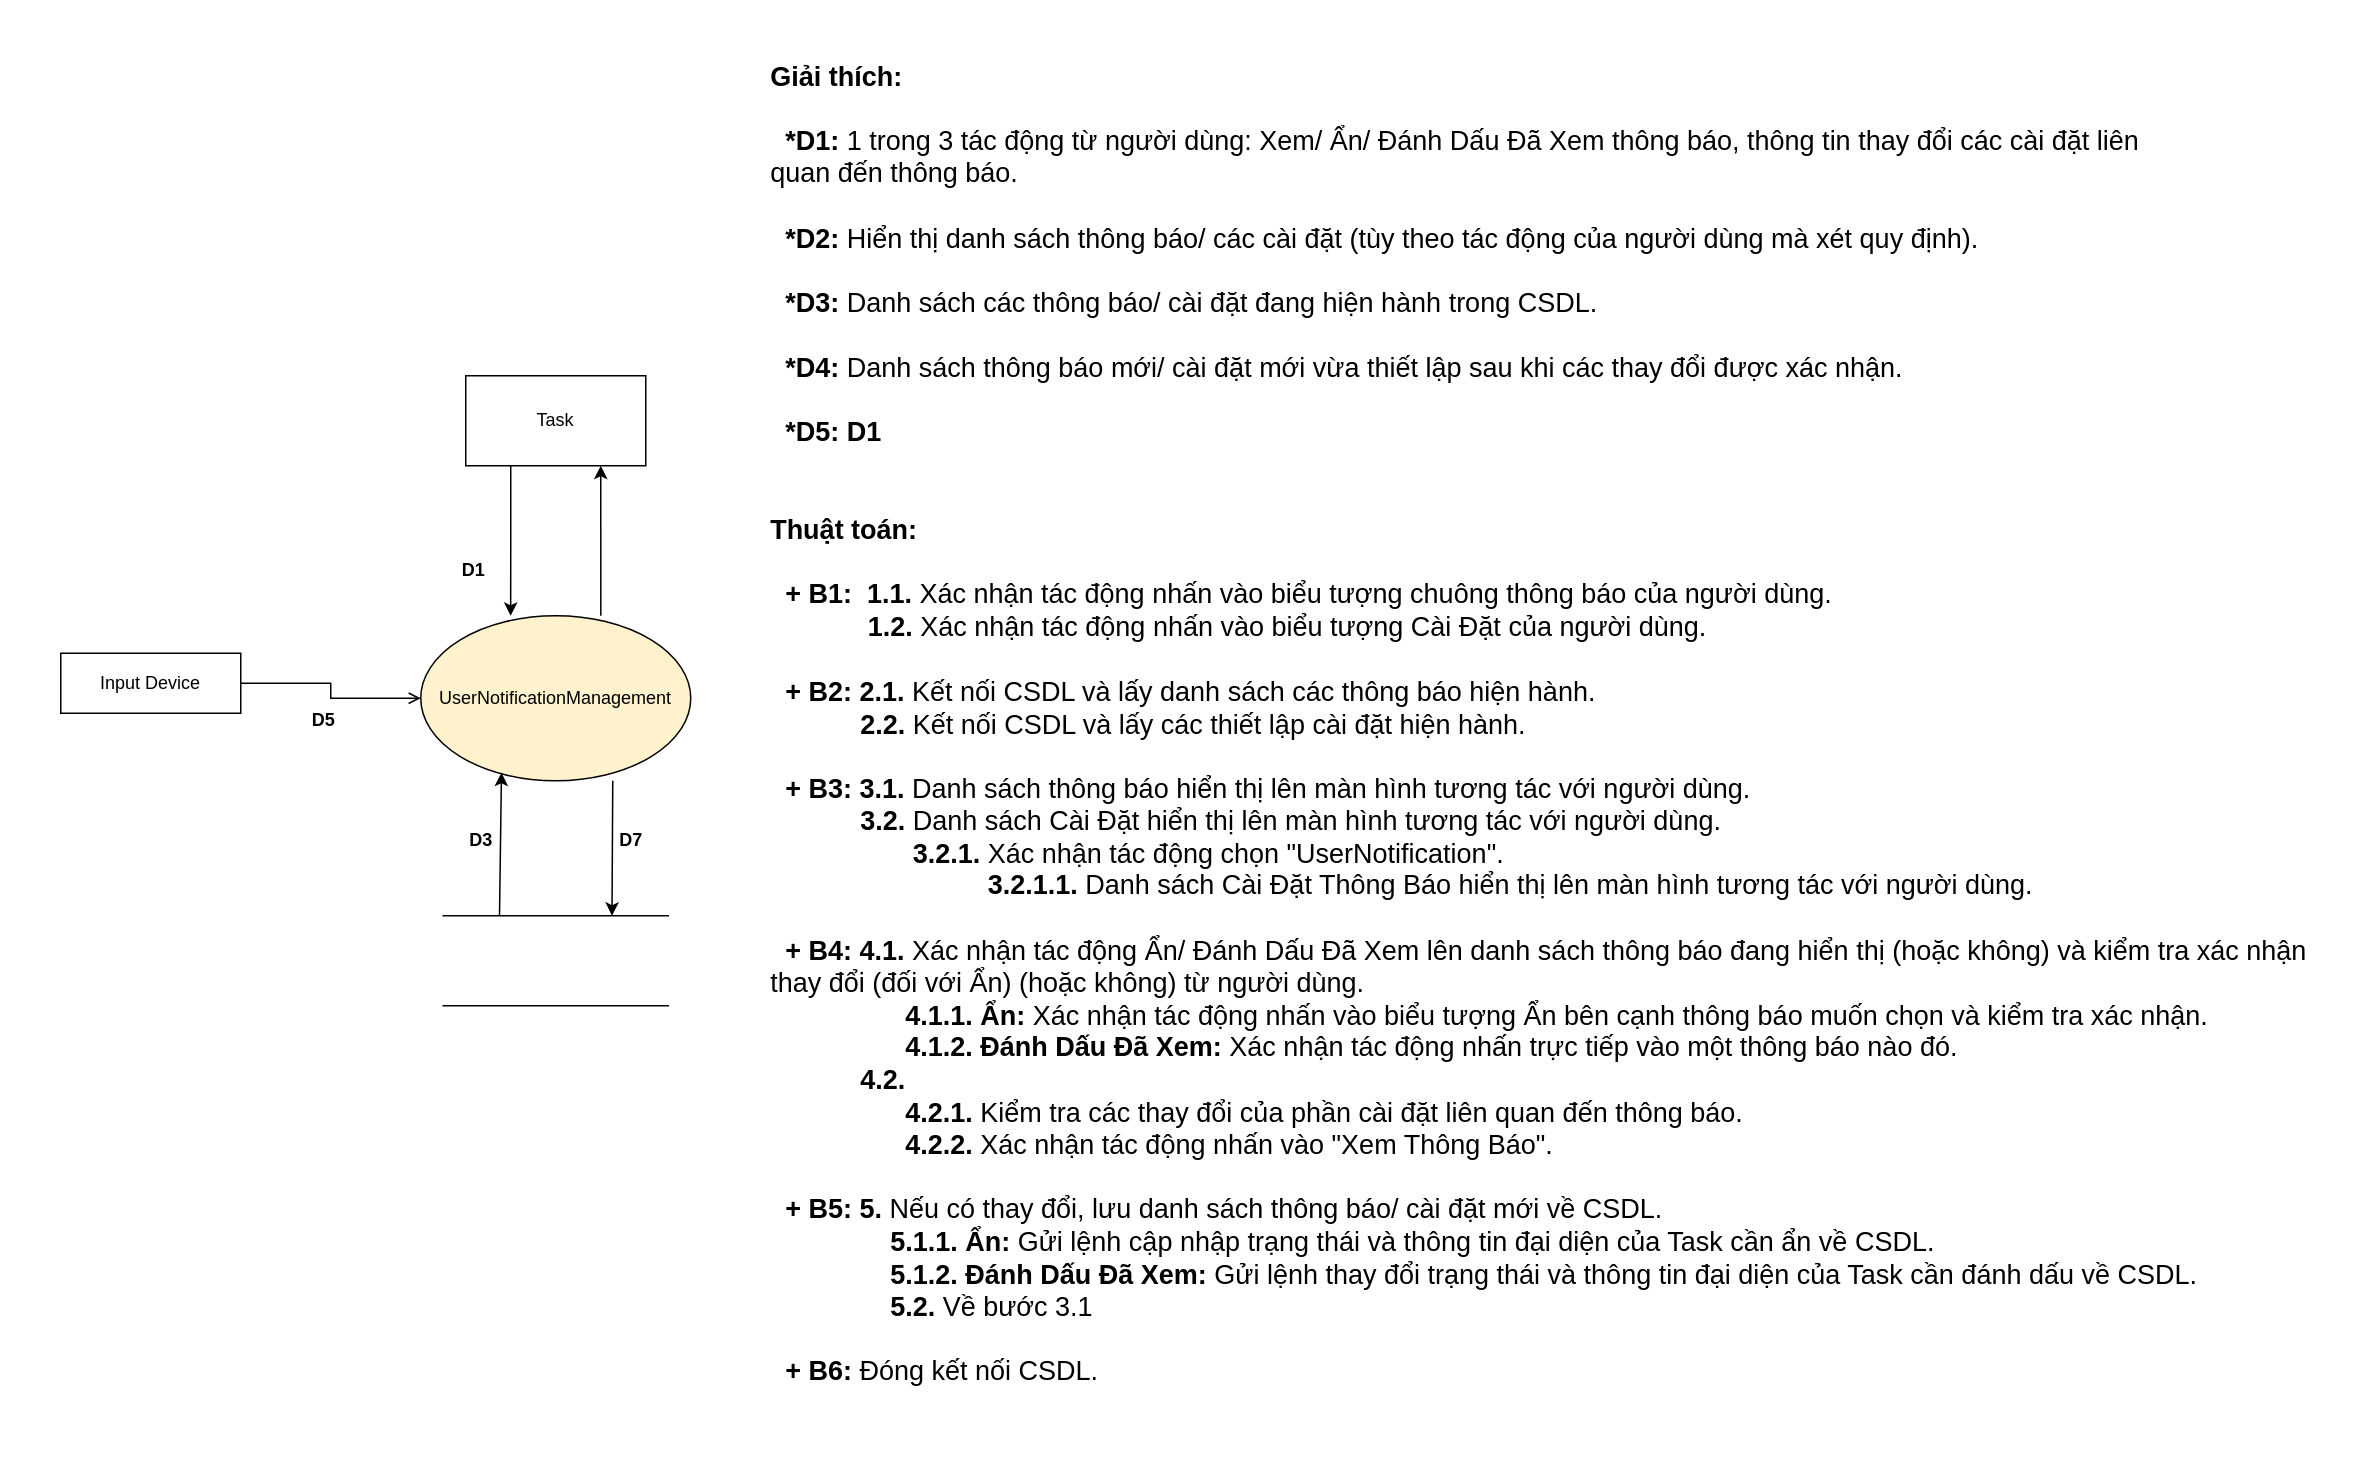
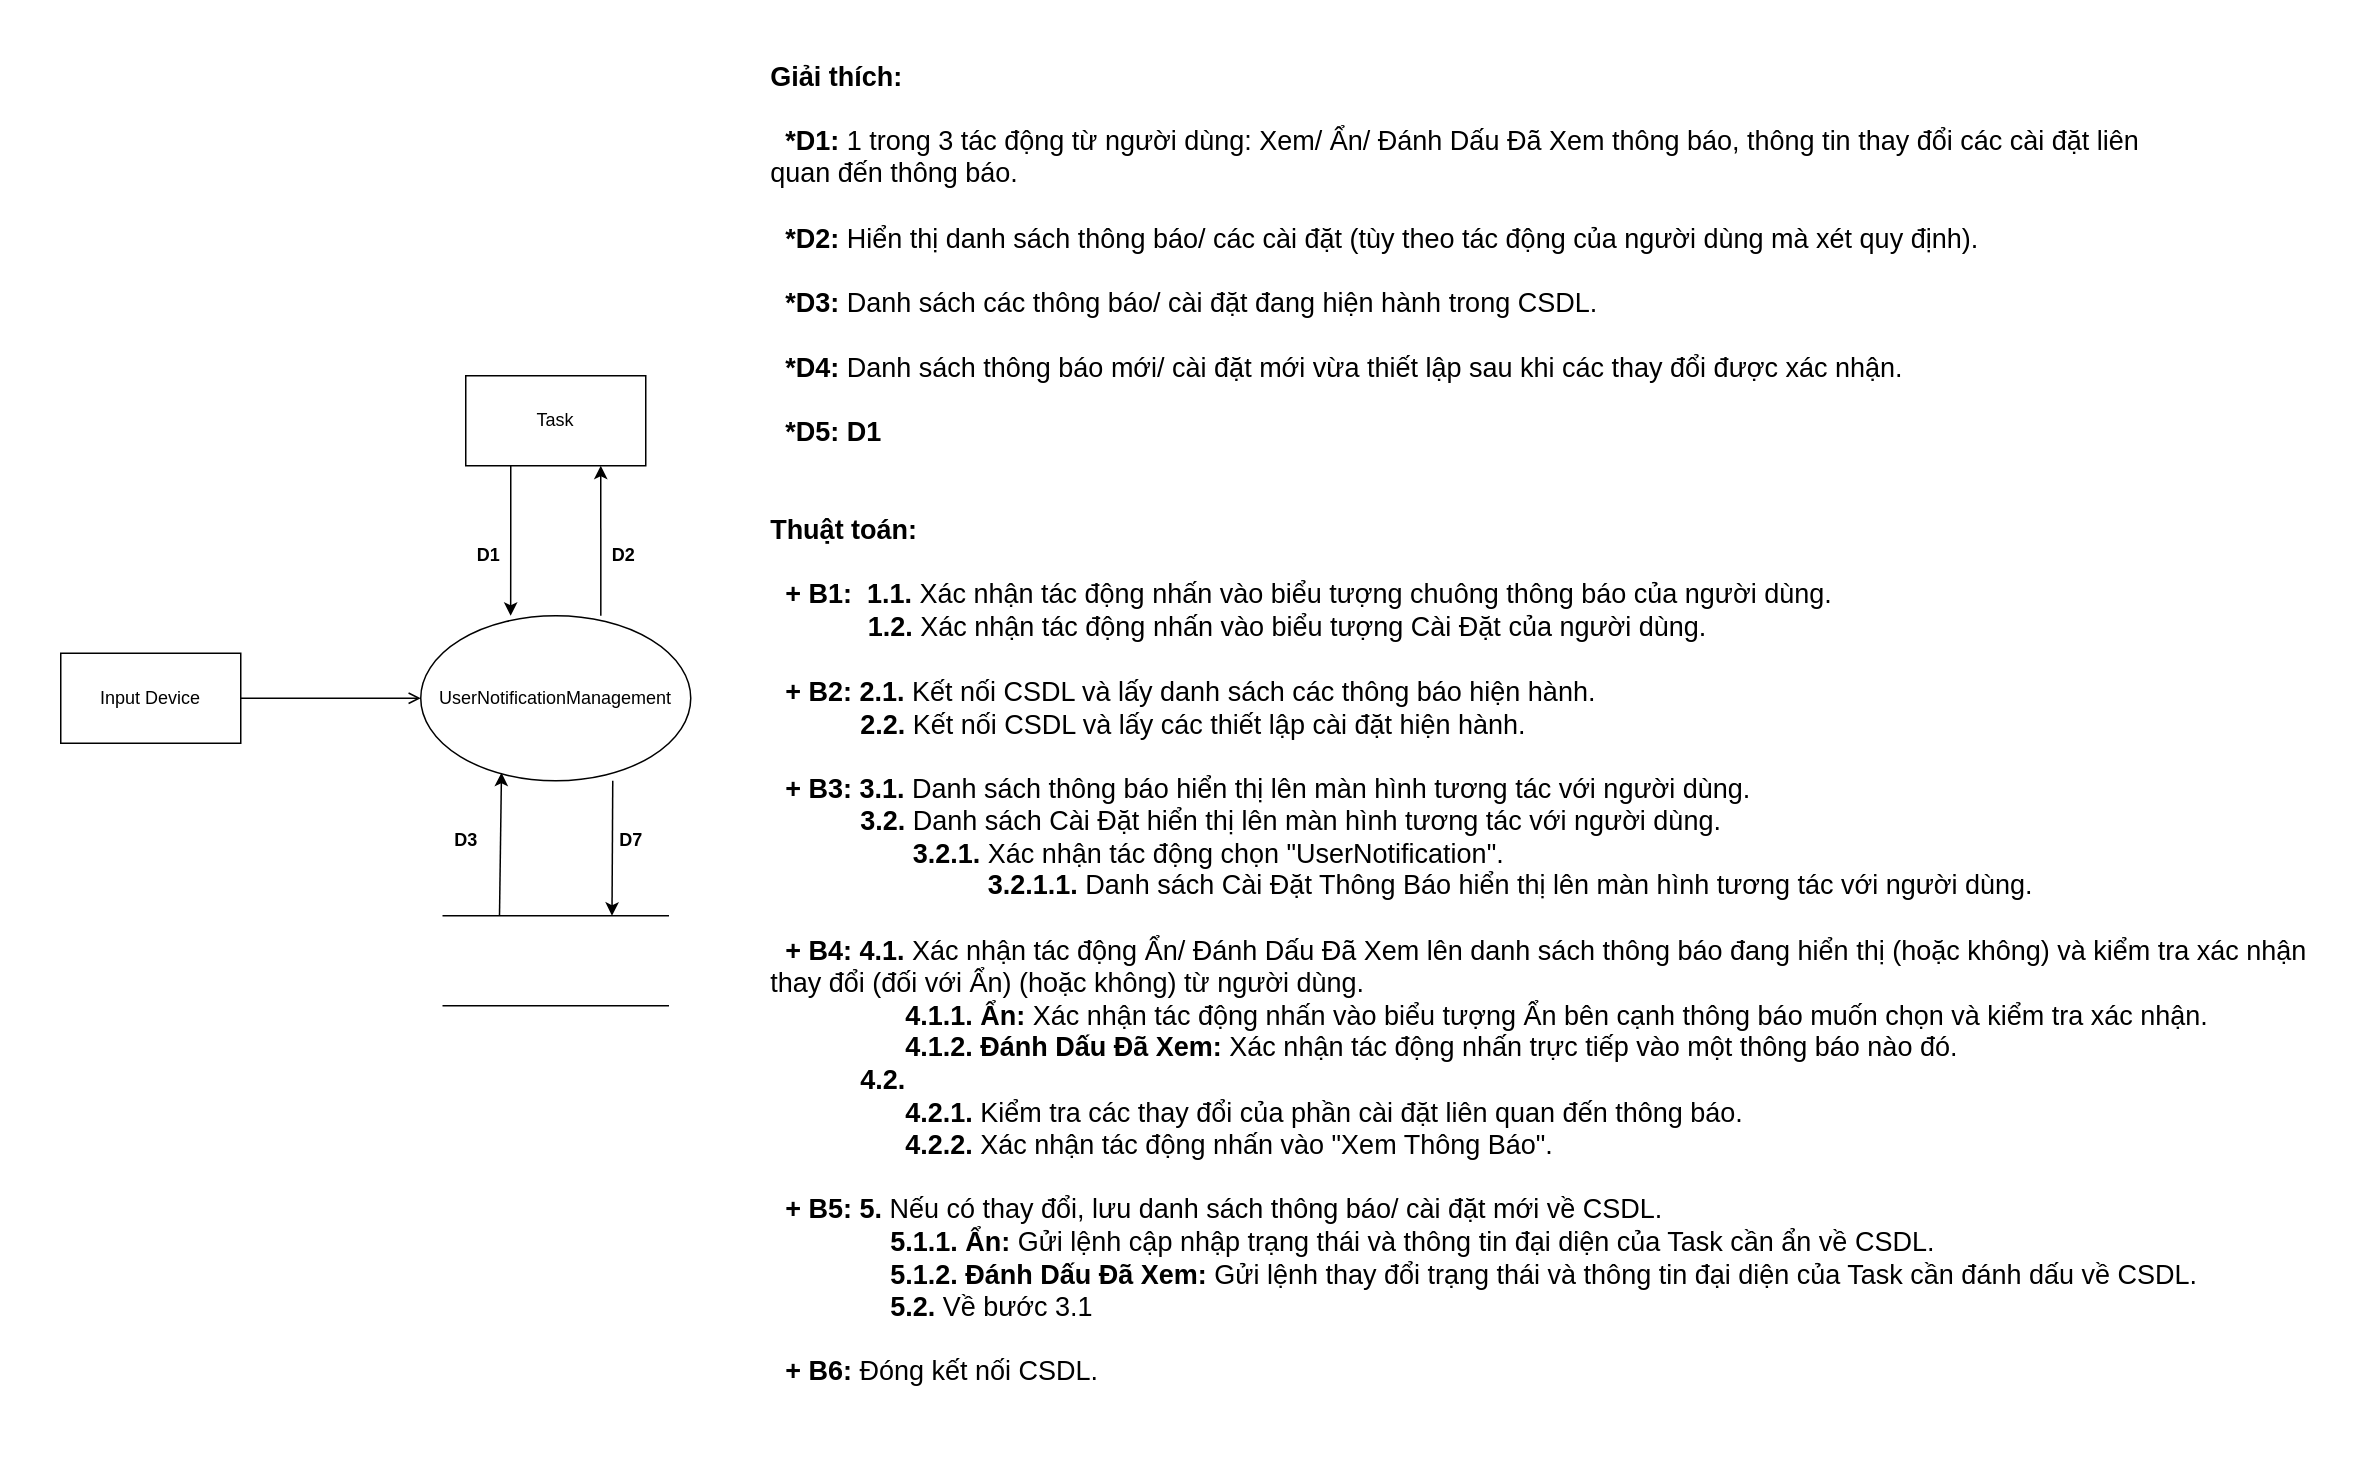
none -> (623, 556)
(473, 571) -> (488, 556)
(151, 683) -> (151, 698)
(556, 698) -> (556, 698)
(323, 721) -> none
(481, 841) -> (466, 841)
